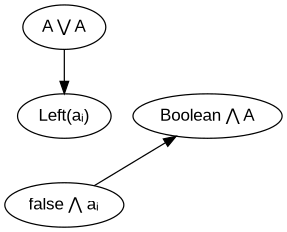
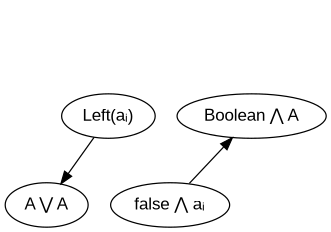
(64, 66) -> (81, 156)
